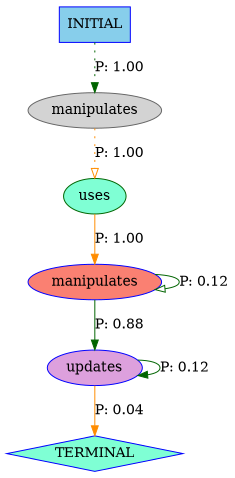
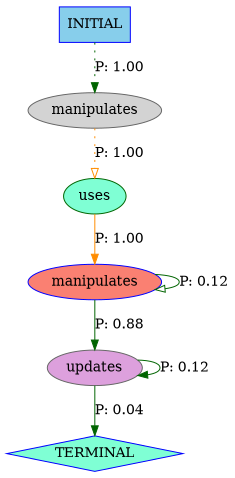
(95, 368) -> (95, 368)
(95, 406) -> (95, 406)
